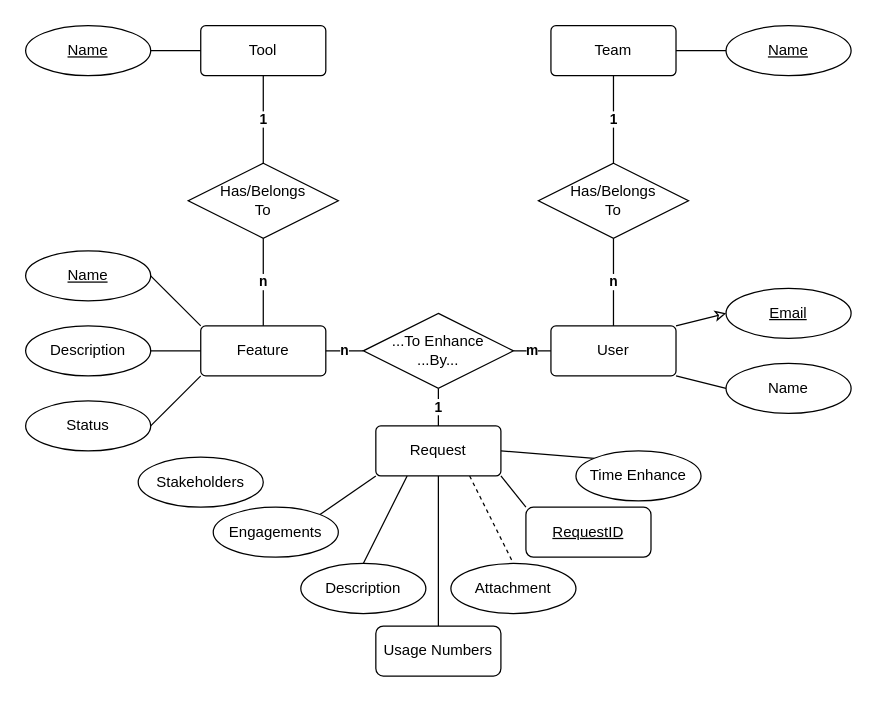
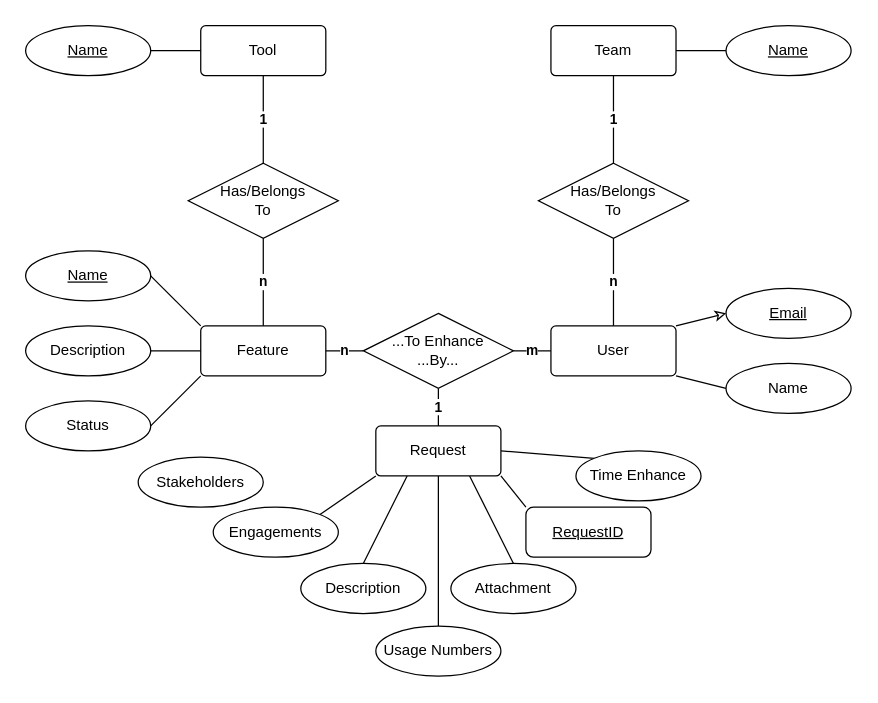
(491, 520) -> (491, 520)
(438, 651) -> (438, 651)
